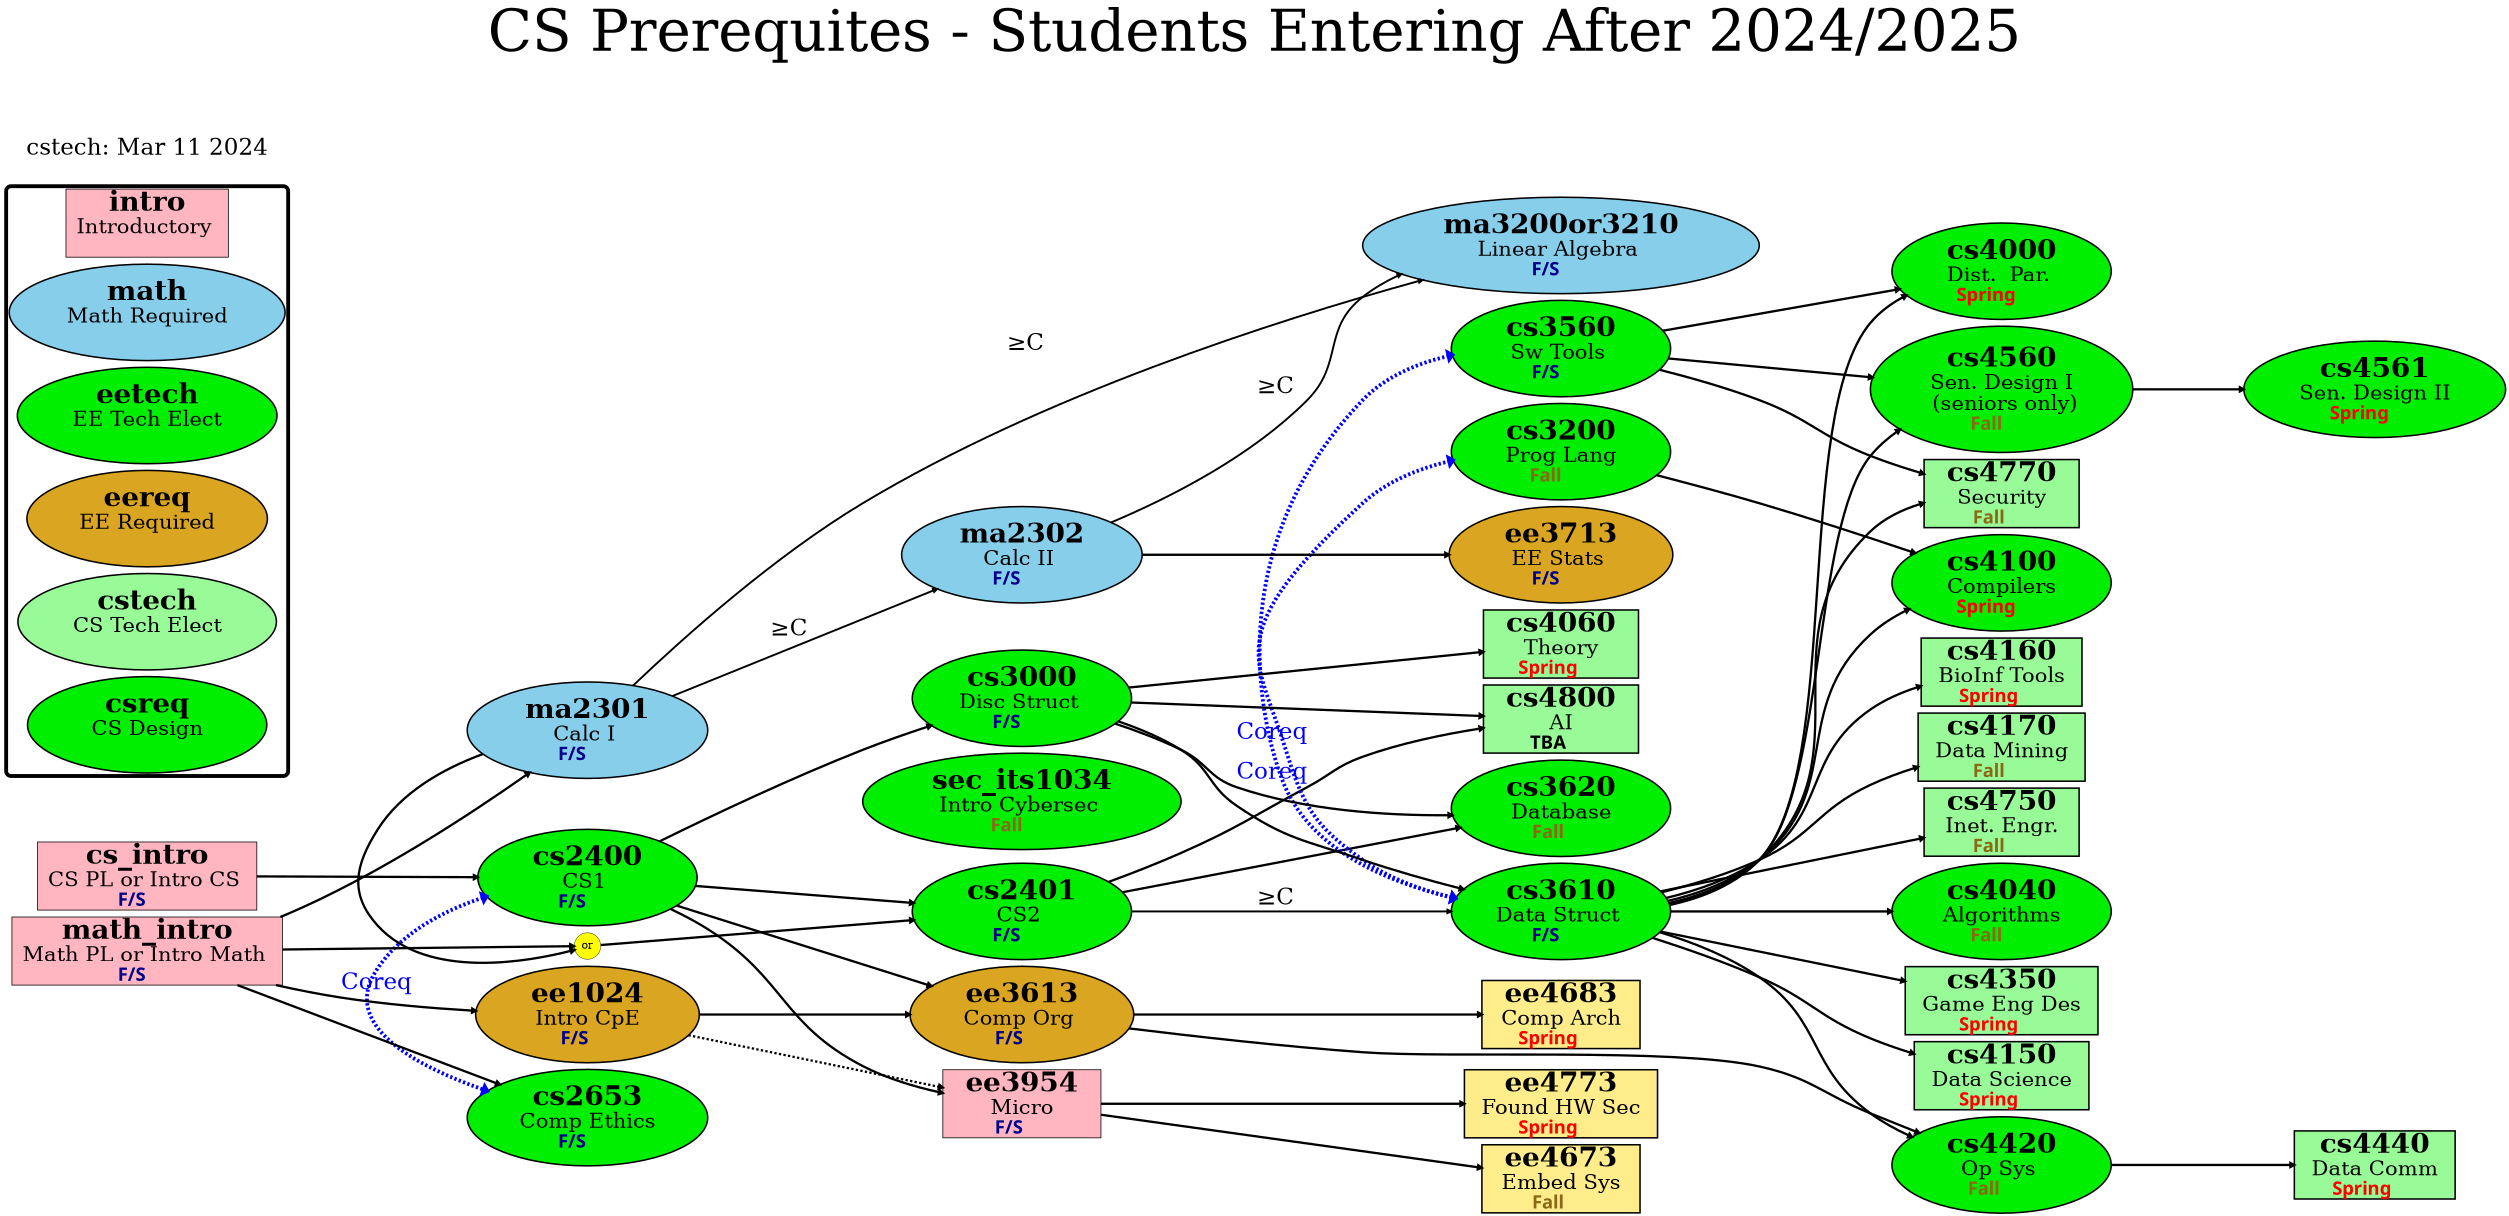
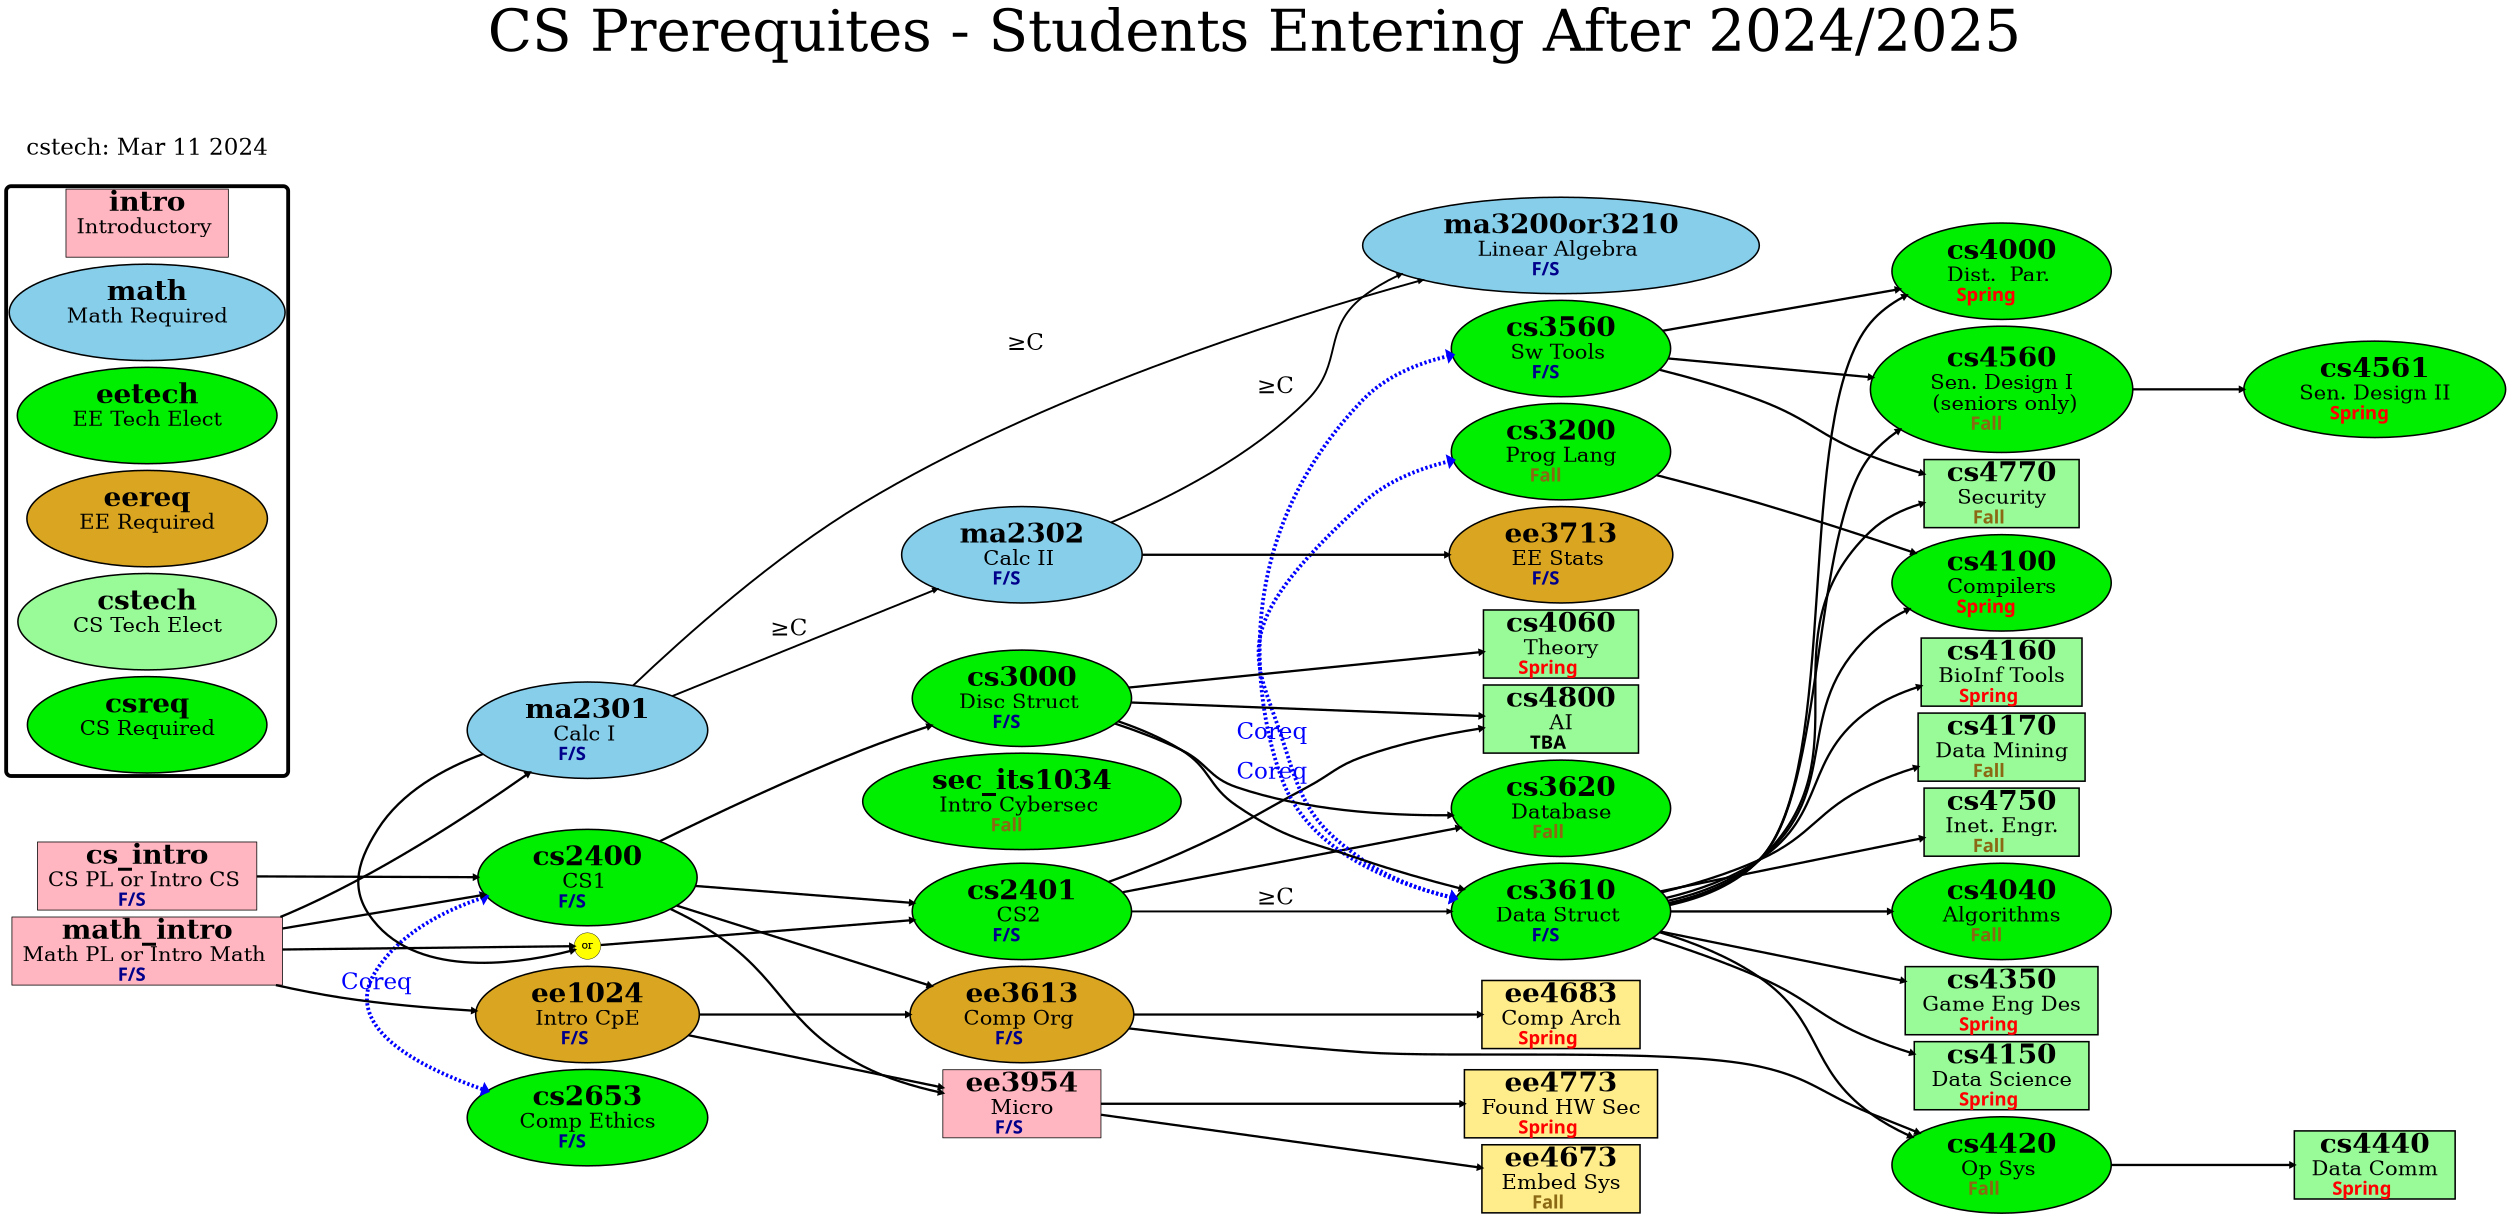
(144, 729) -> (144, 729)
(367, 1034) -> (382, 912)
(814, 1061) -> (814, 1061)
